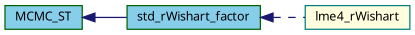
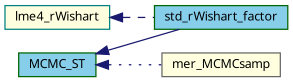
(289, 17) -> (138, 17)
none -> (221, 65)
